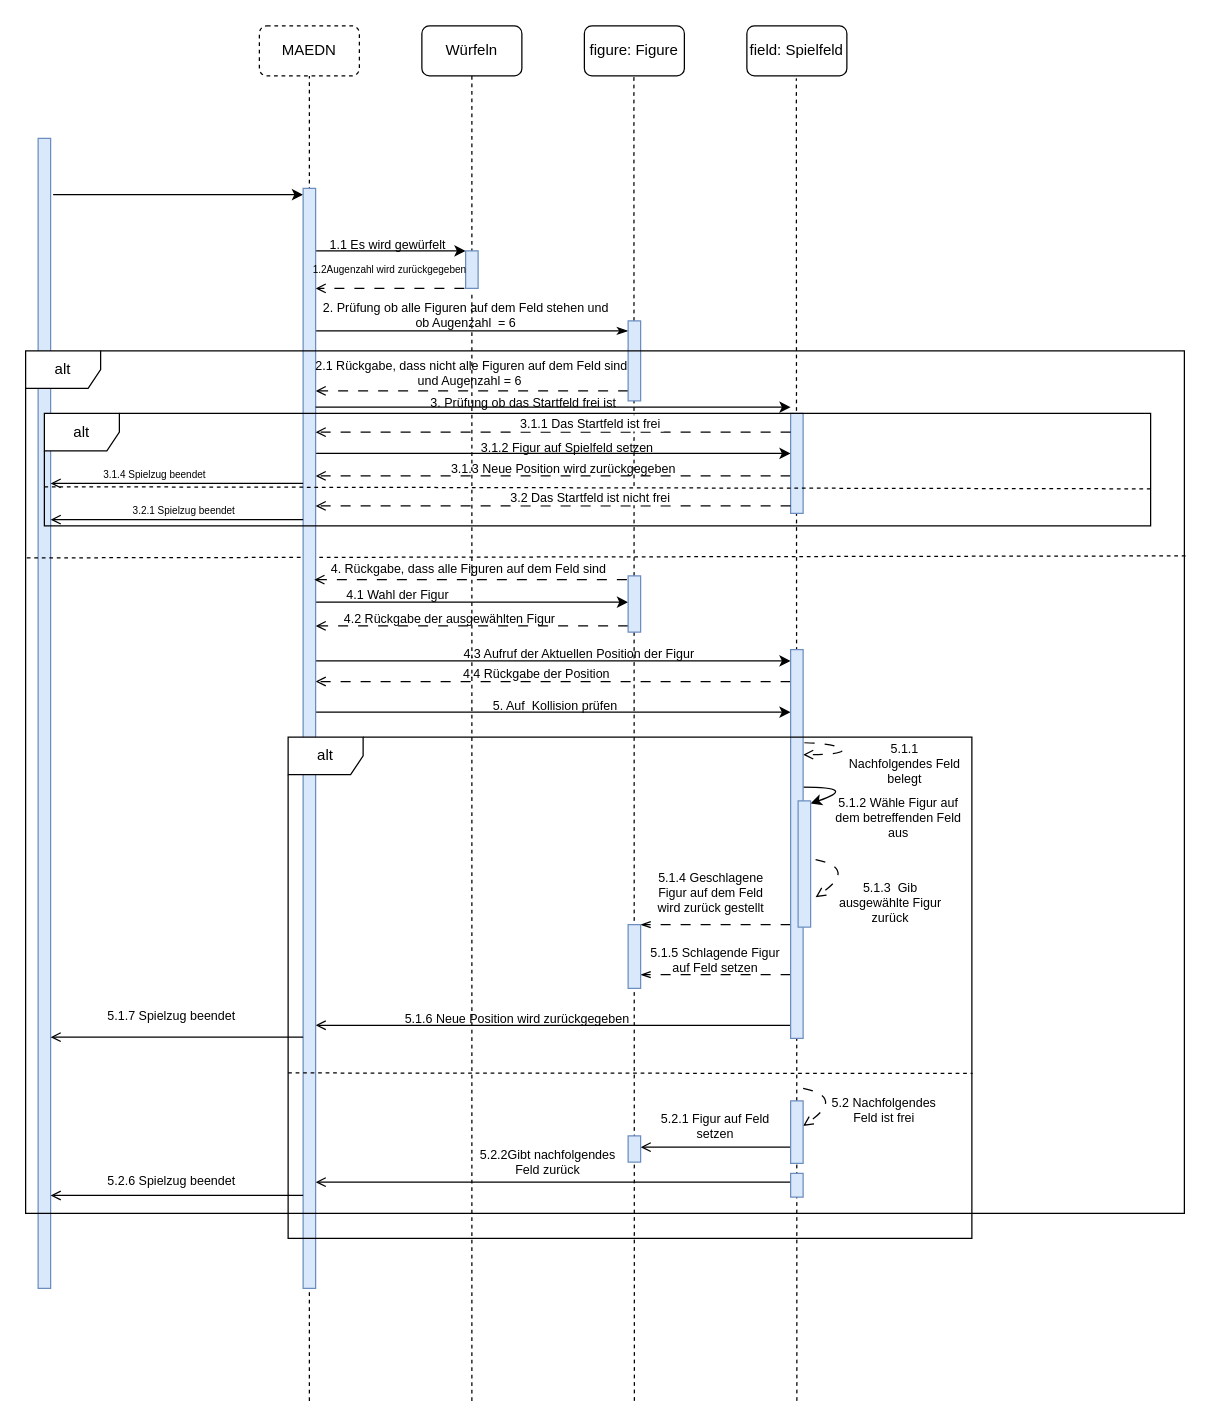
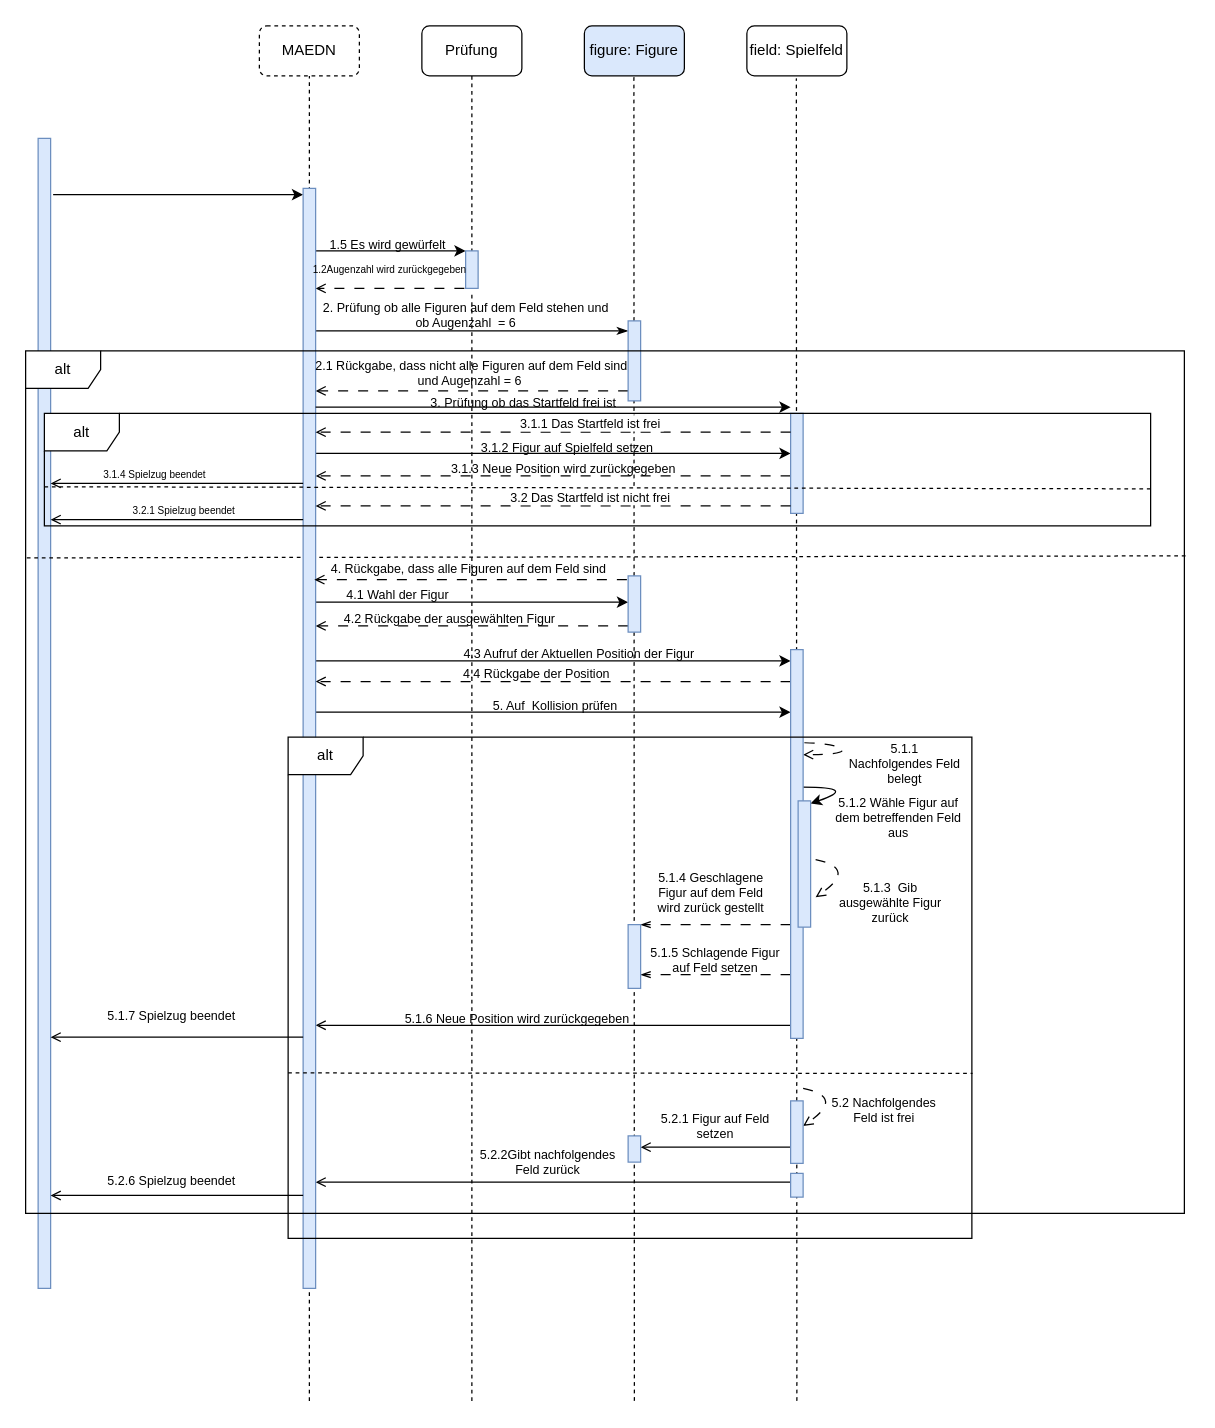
(472, 51) -> (472, 51)
(634, 51) -> (634, 51)
(388, 244) -> (388, 244)
